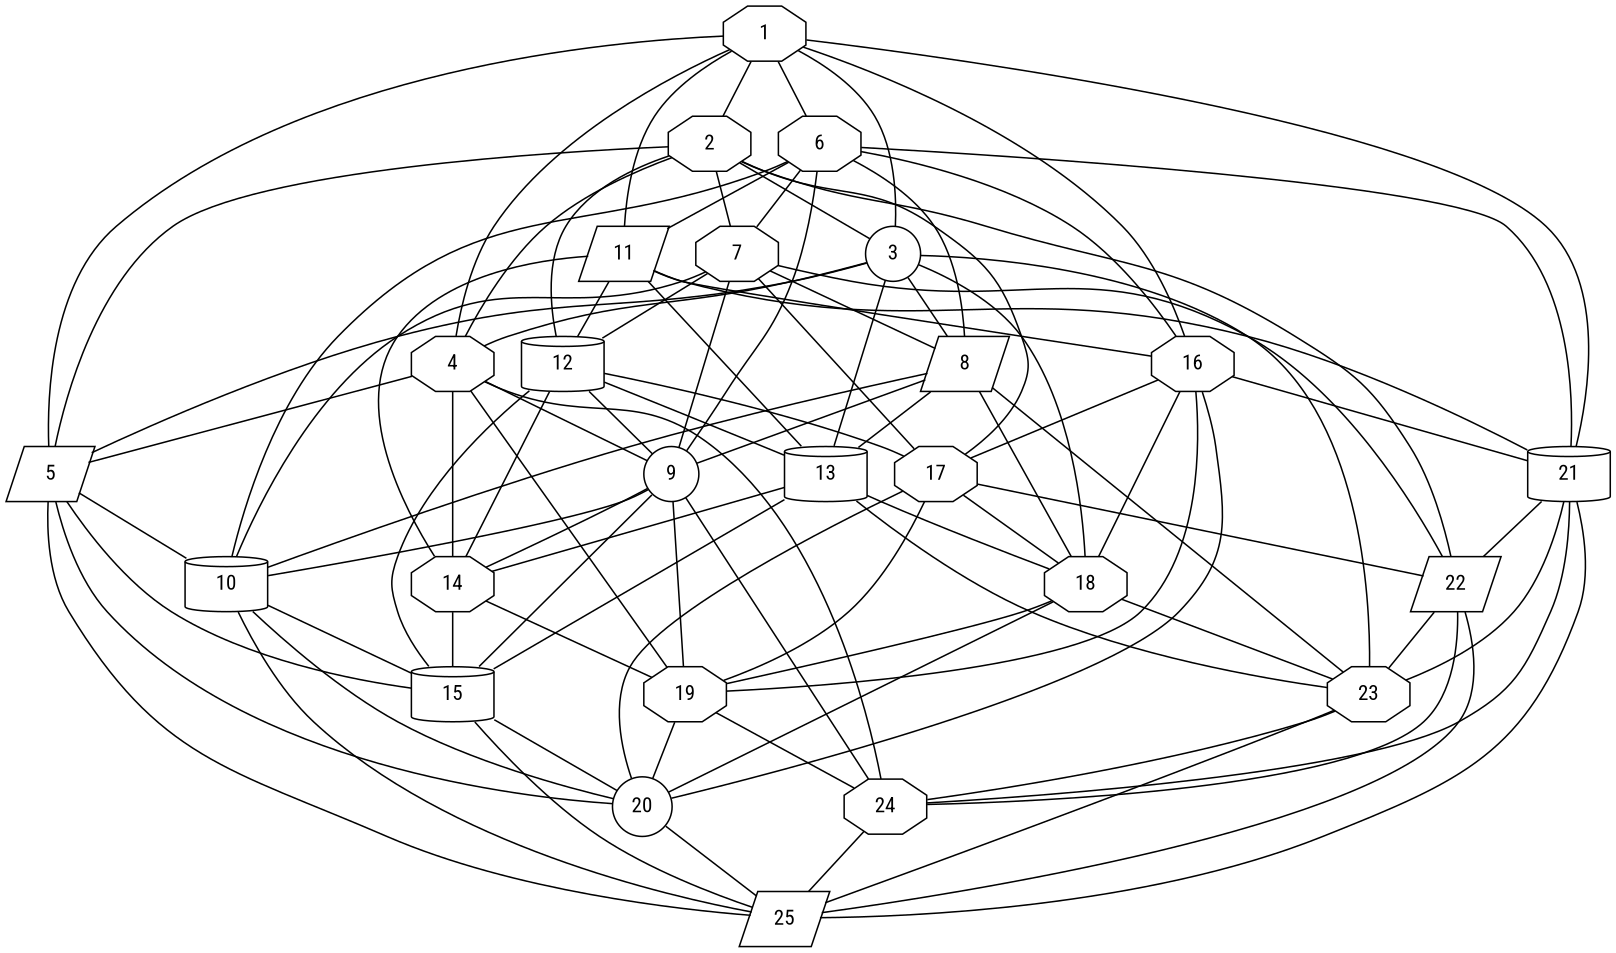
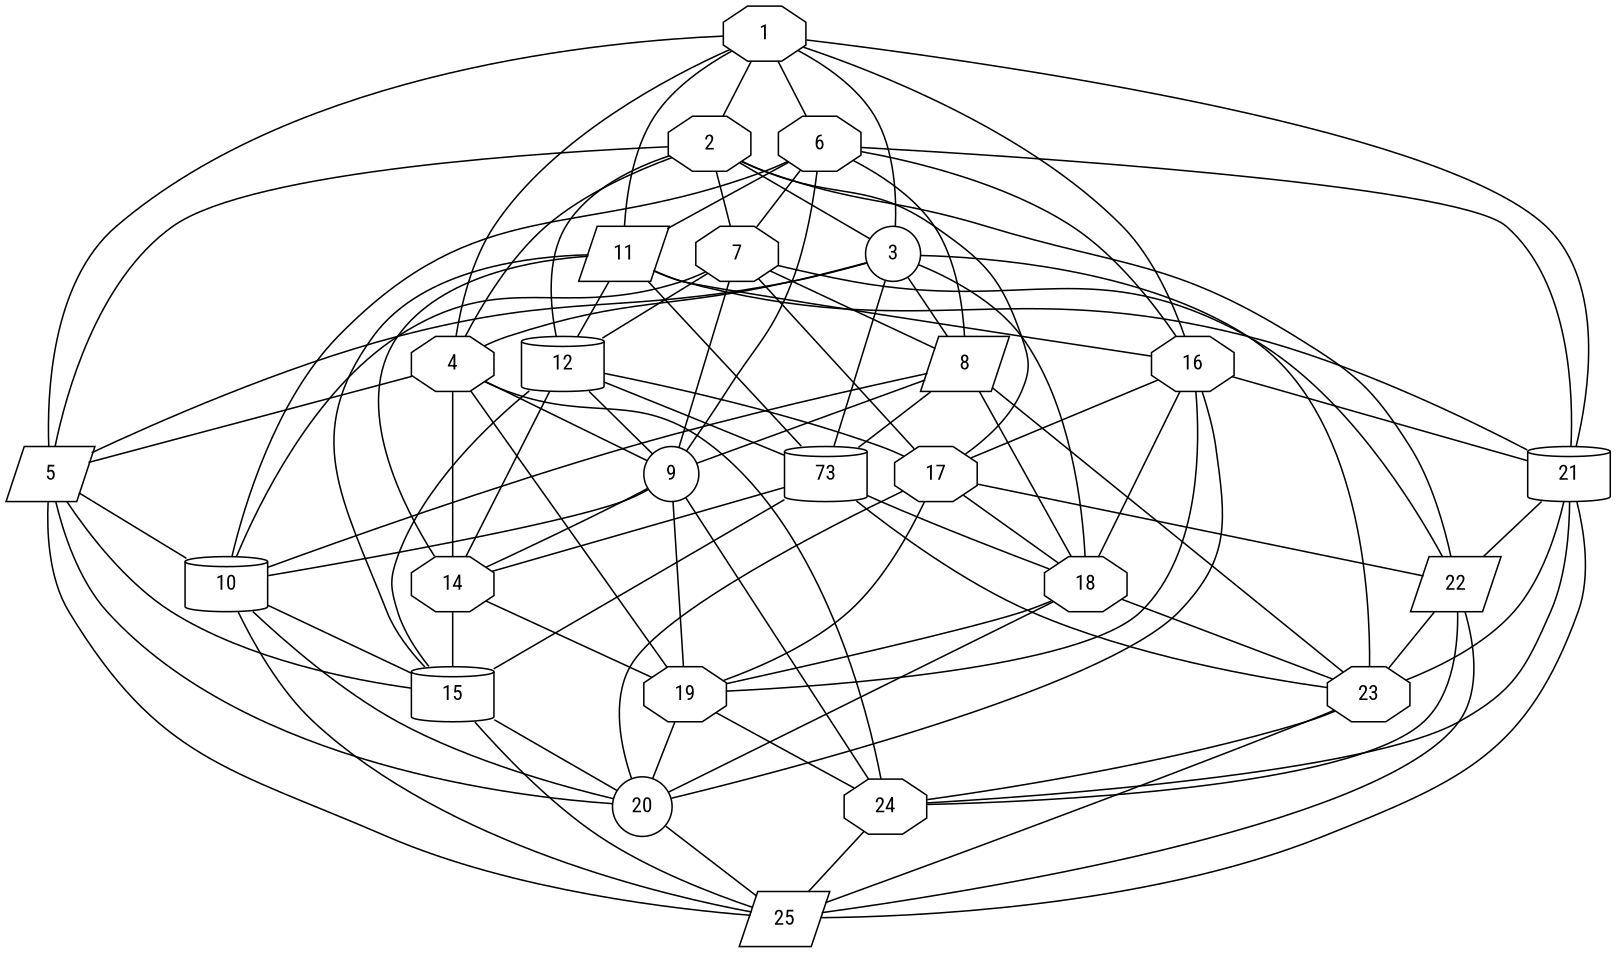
(826, 474) -> (826, 474)
(566, 581) -> (337, 419)
